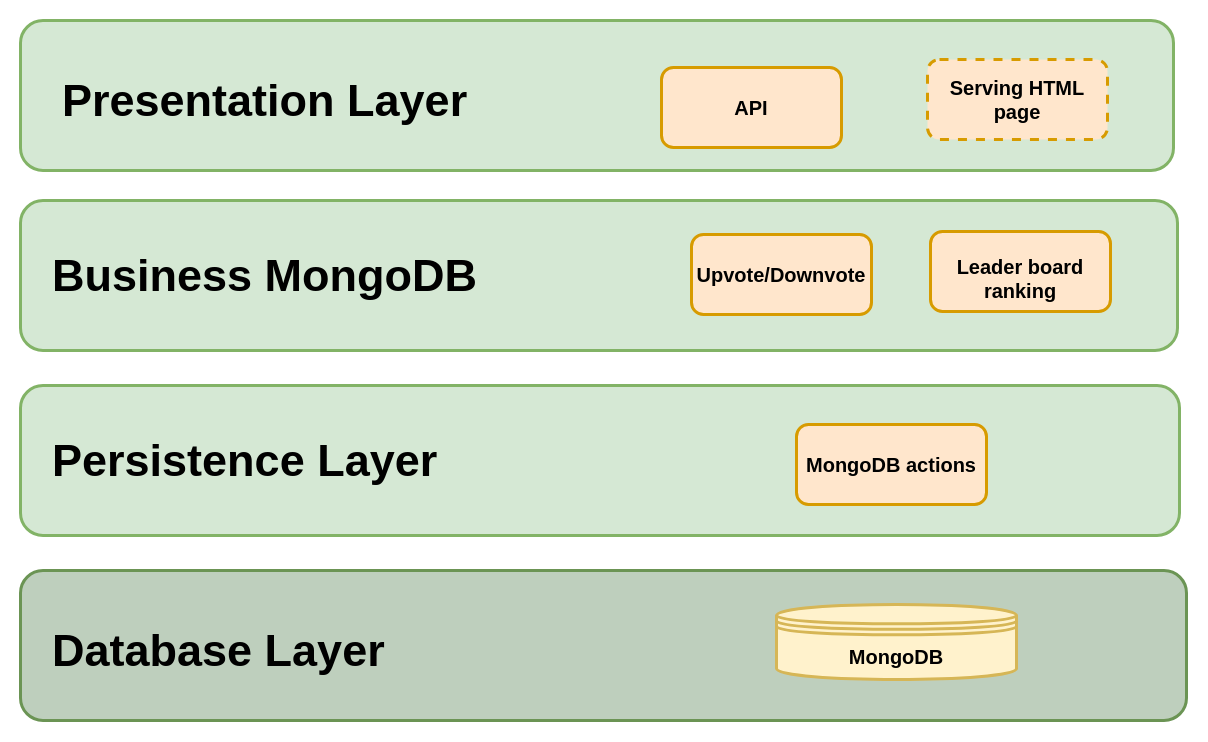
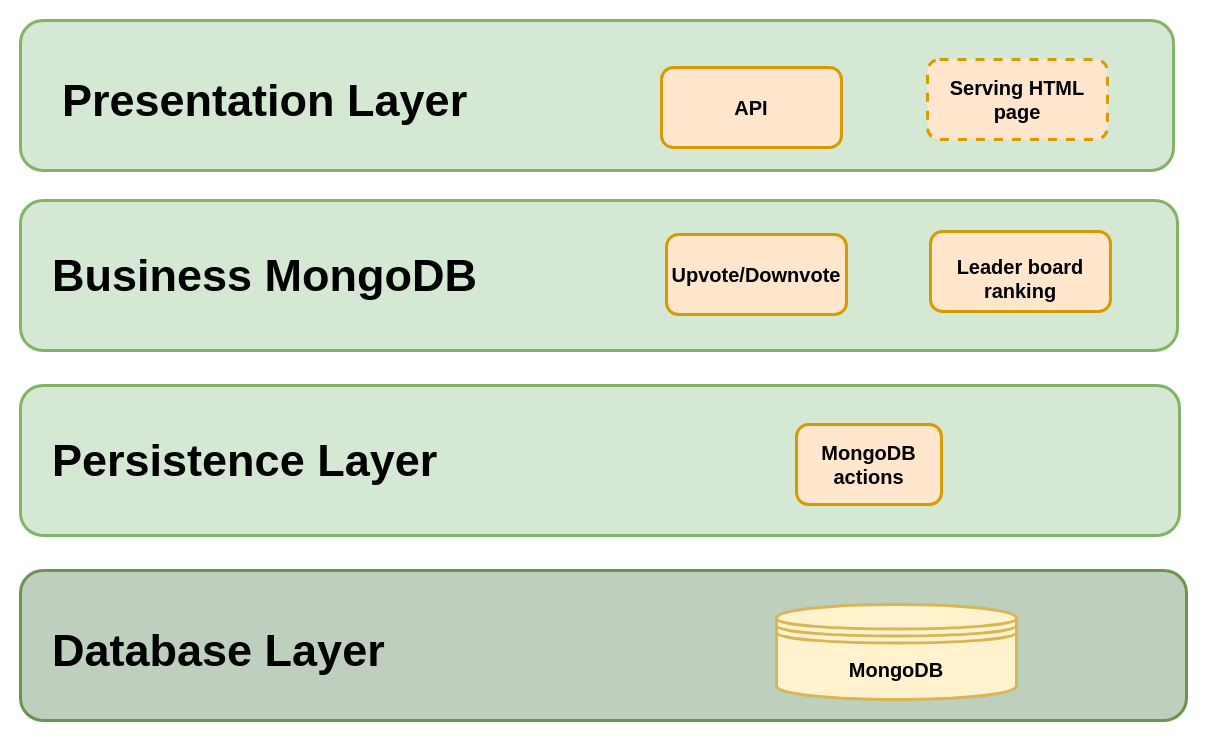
(782, 275) -> (757, 275)
(892, 465) -> (869, 465)
(897, 642) -> (897, 652)
